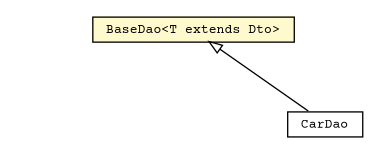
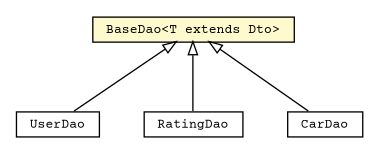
none -> (57, 124)
none -> (193, 124)
